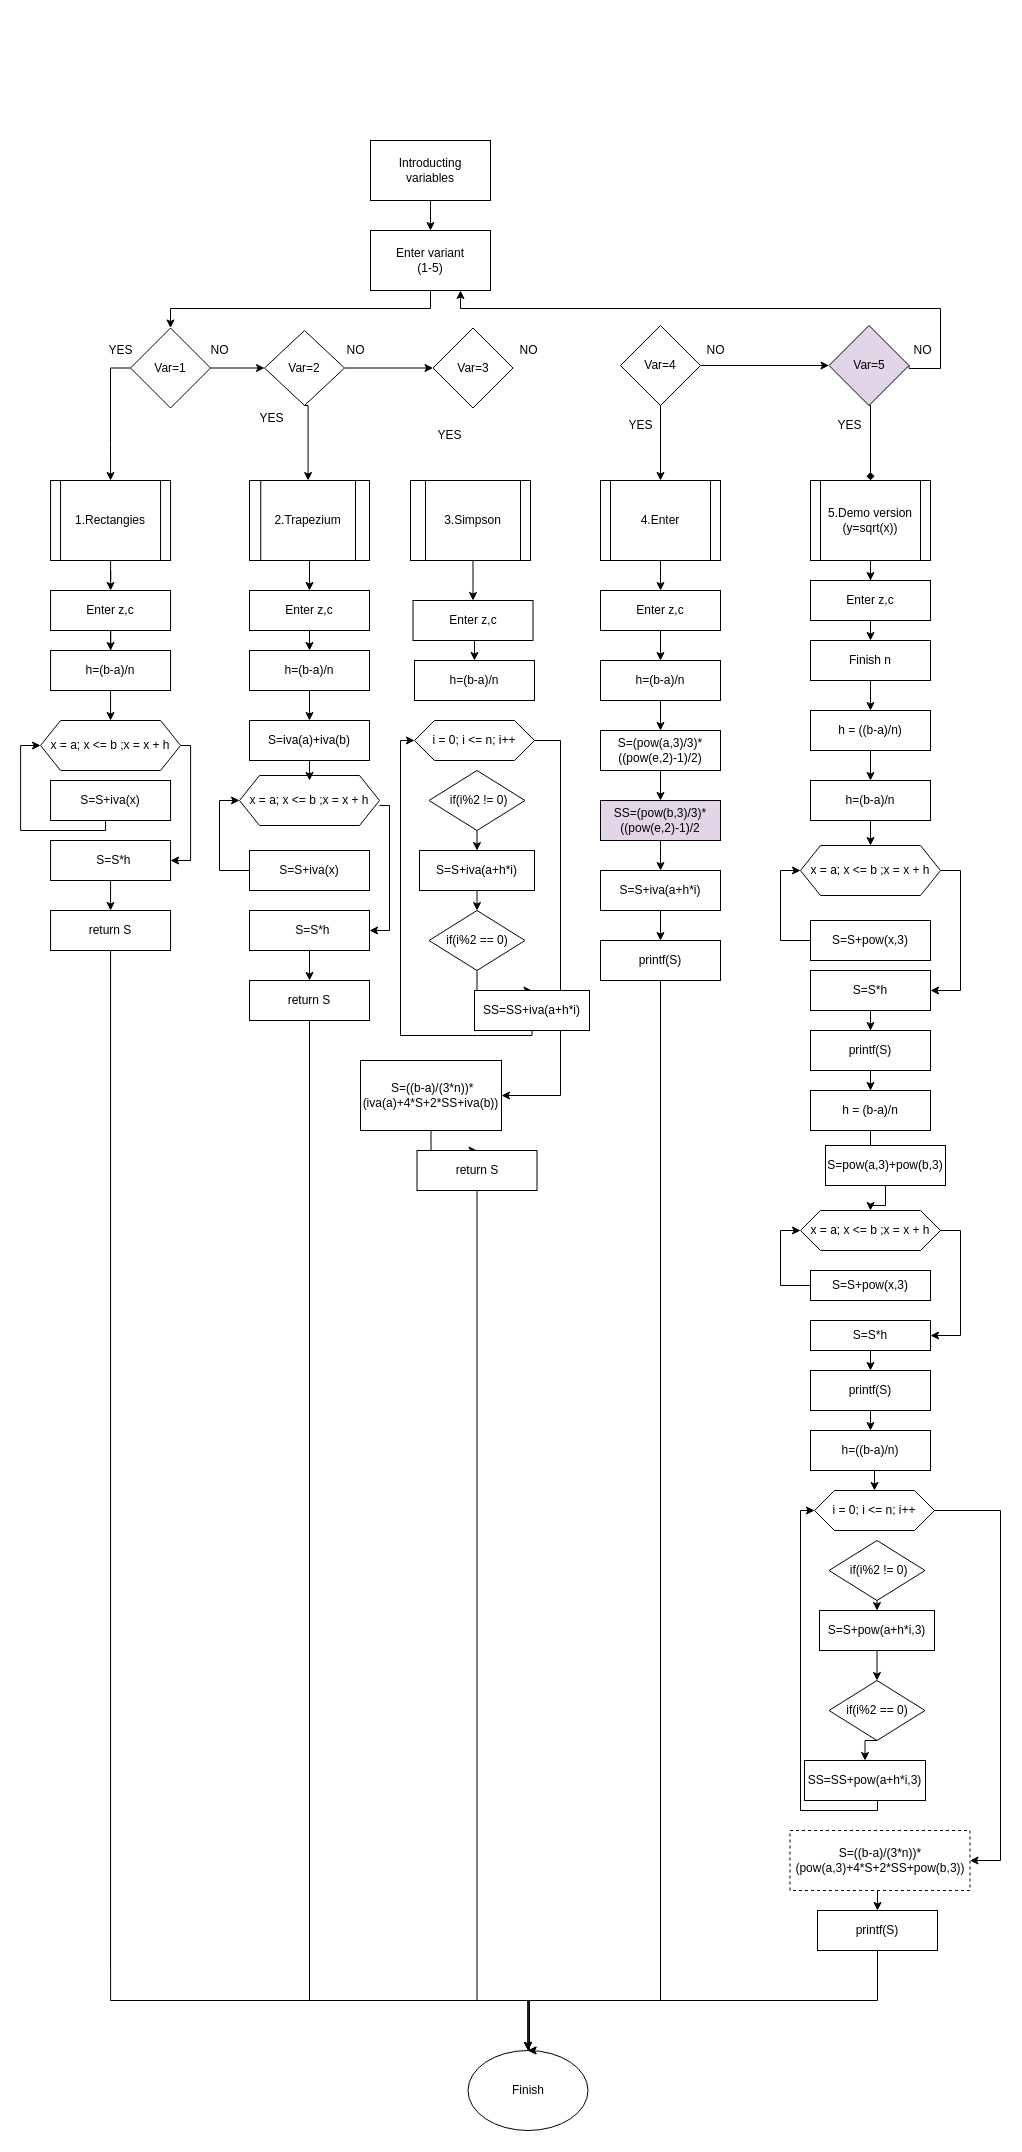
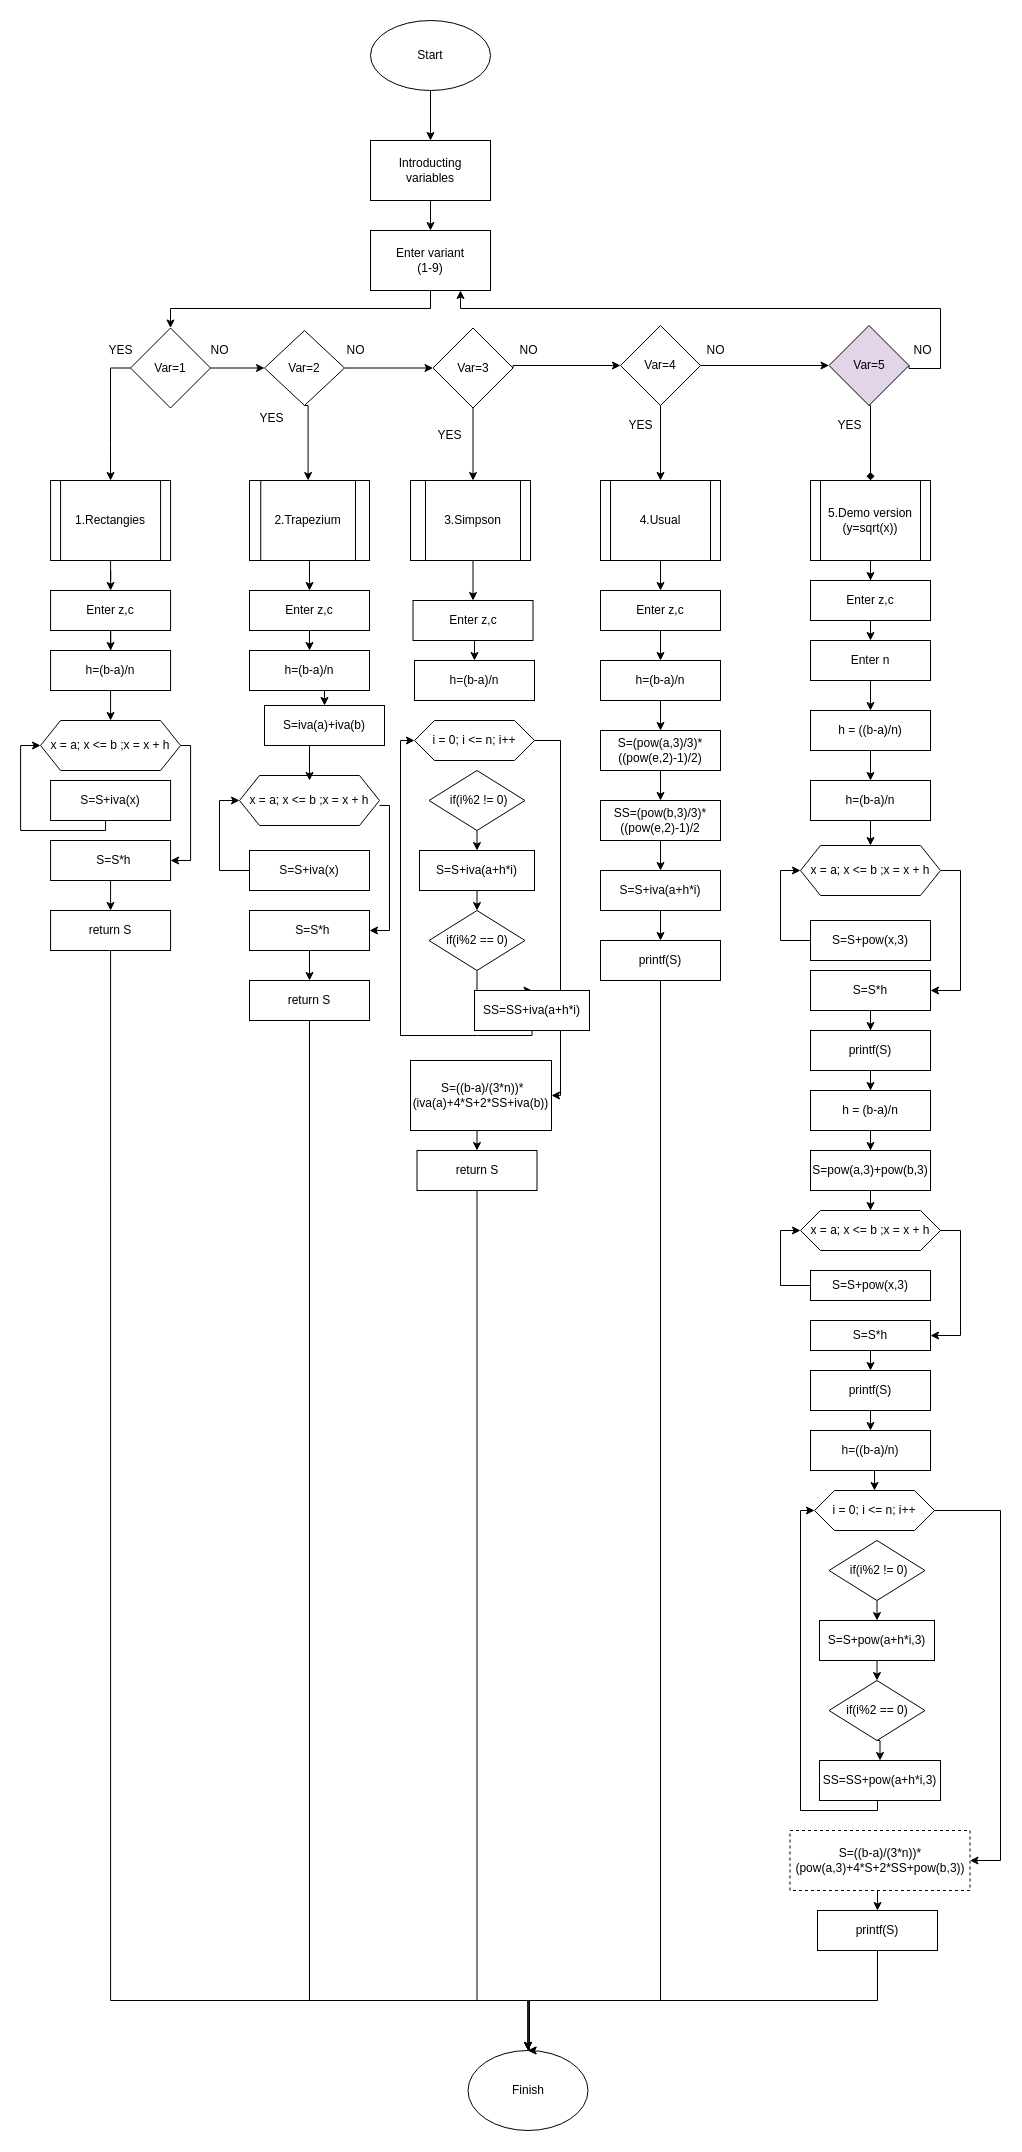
none -> (431, 56)
none -> (431, 112)
(431, 261) -> (431, 261)
none -> (562, 366)
none -> (473, 441)
(661, 521) -> (661, 521)
(871, 661) -> (871, 661)
(310, 741) -> (325, 726)
(661, 821) -> (661, 821)
(431, 1096) -> (481, 1096)
(886, 1166) -> (871, 1171)
(877, 1631) -> (877, 1641)
(865, 1781) -> (880, 1781)
